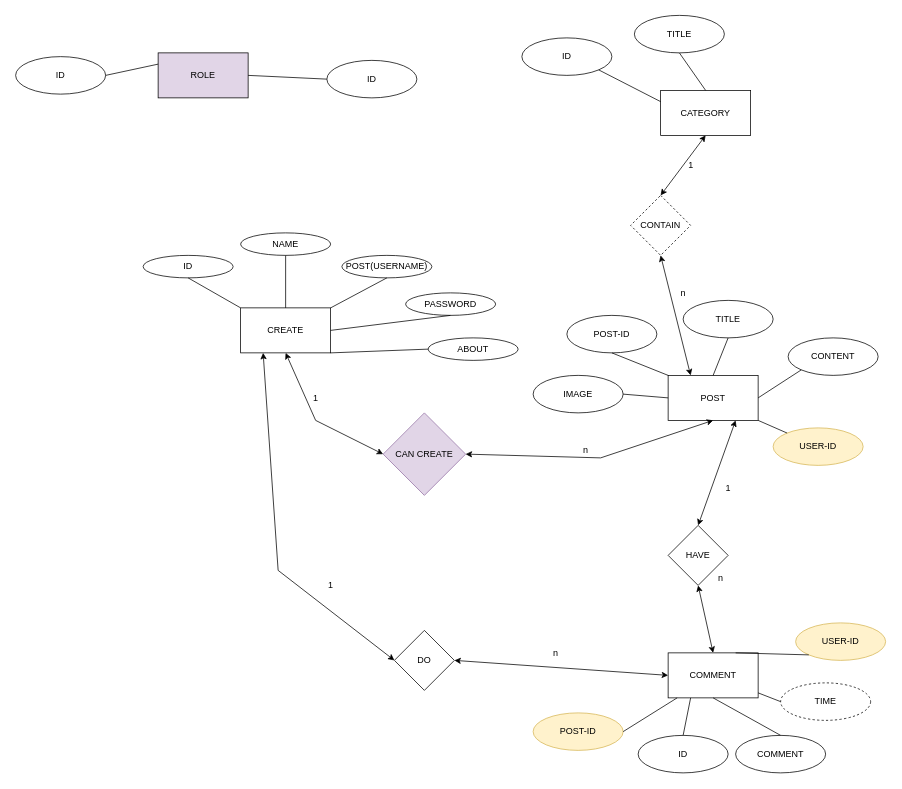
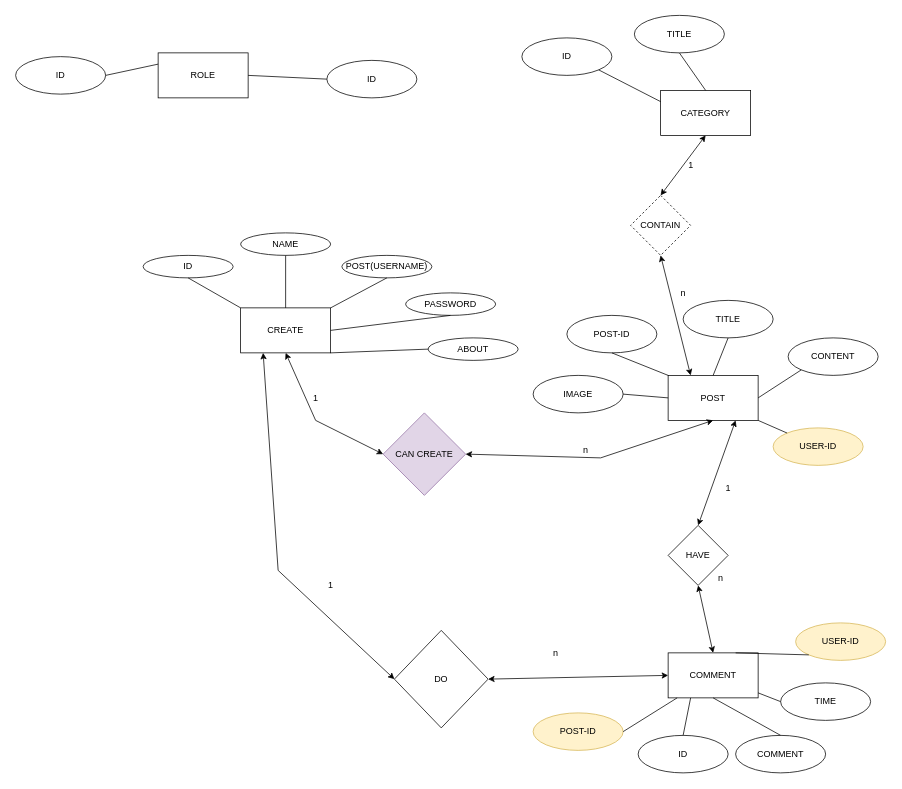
(203, 75) -> (203, 75)
(424, 660) -> (441, 679)
(825, 702) -> (825, 702)
